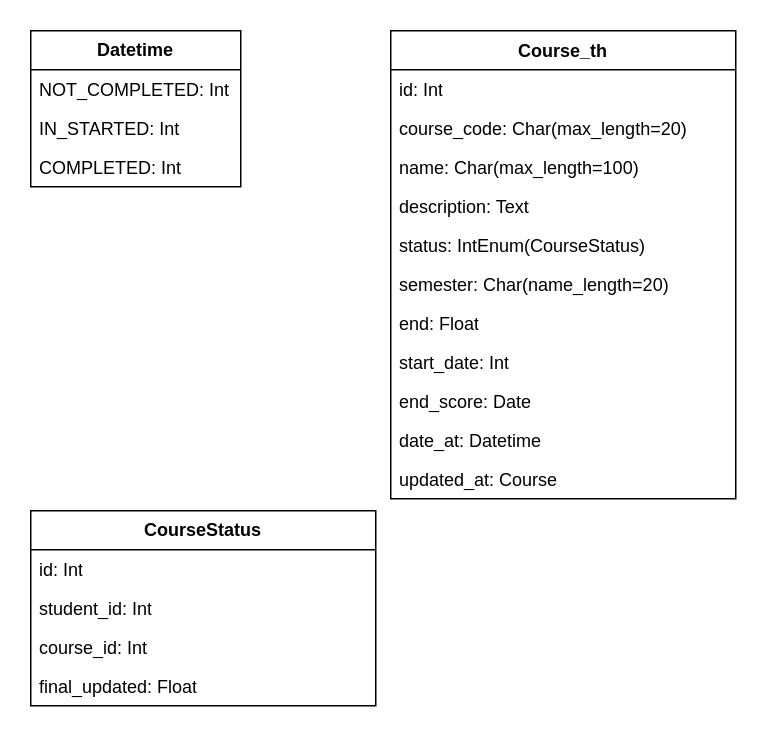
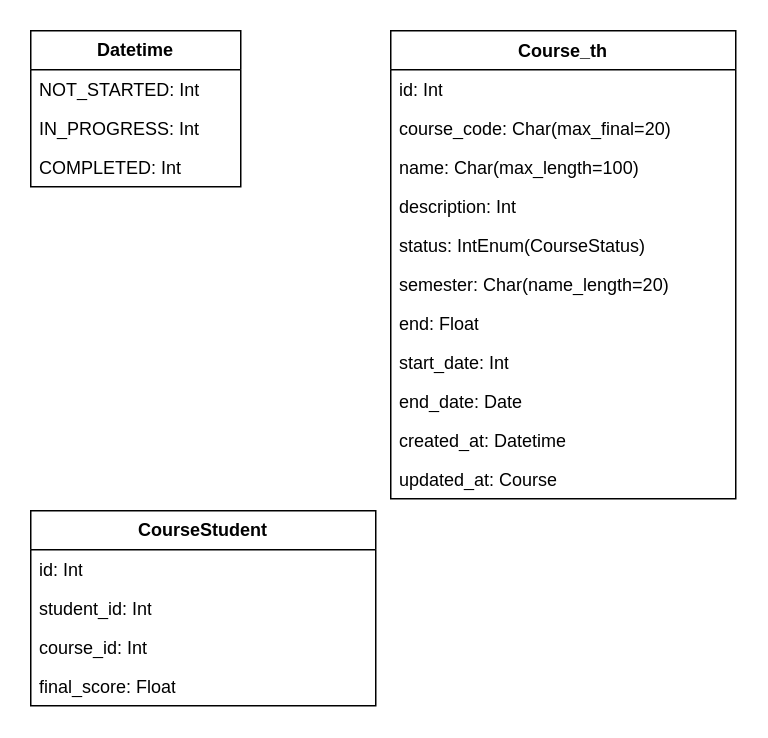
(126, 91) -> (116, 91)
(111, 130) -> (116, 130)
(554, 130) -> (547, 130)
(476, 208) -> (471, 208)
(471, 403) -> (466, 403)
(478, 442) -> (494, 442)
(203, 530) -> (203, 530)
(129, 688) -> (119, 688)
